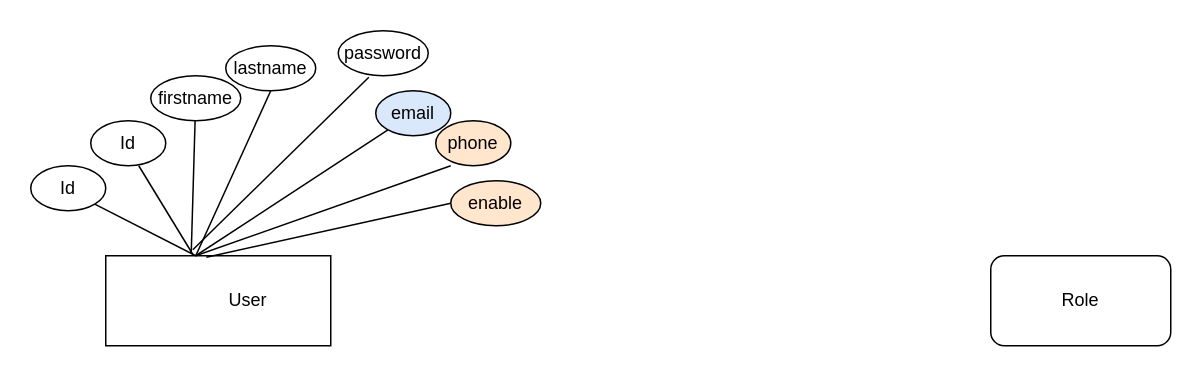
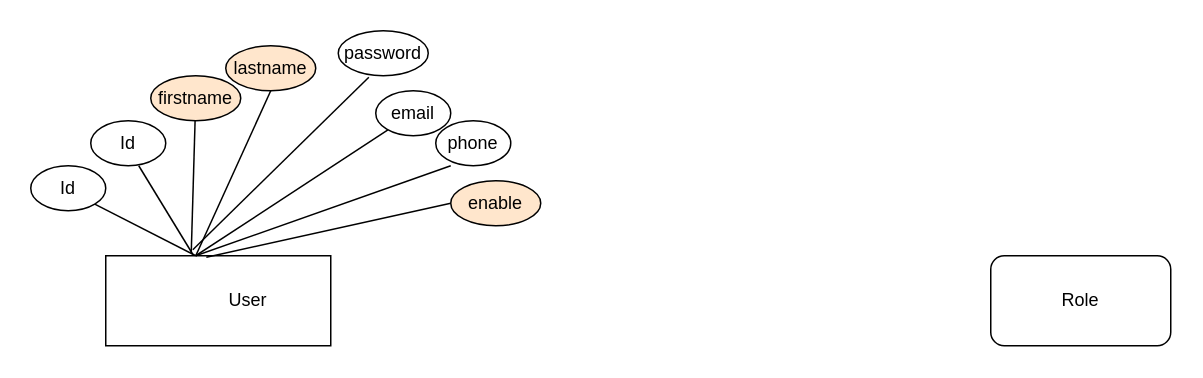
(271, 68) -> (271, 68)
(196, 98) -> (196, 98)
(413, 113) -> (413, 113)
(473, 143) -> (473, 143)
